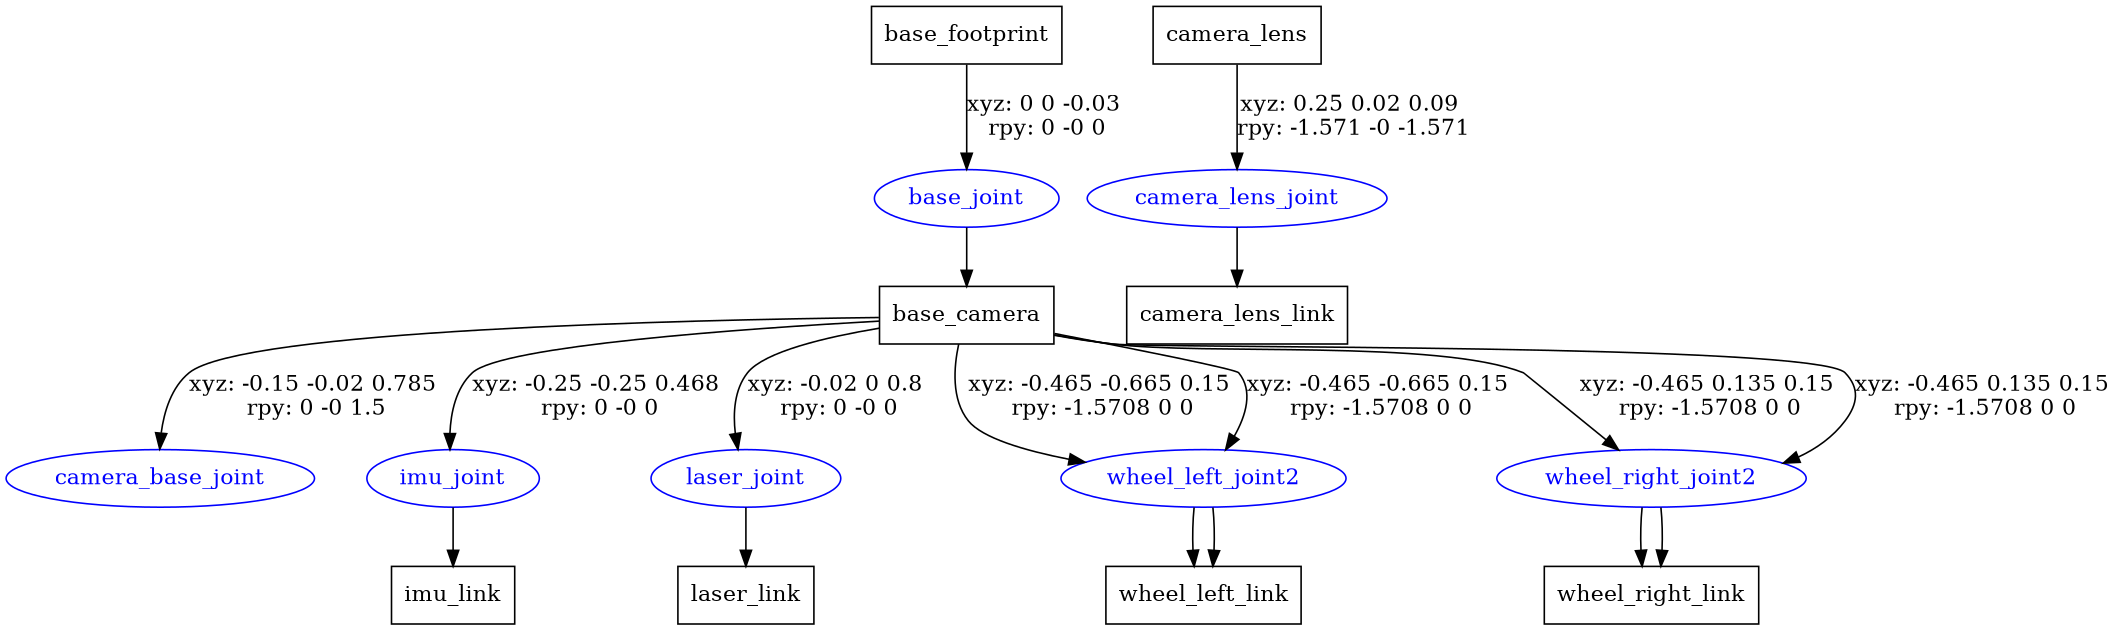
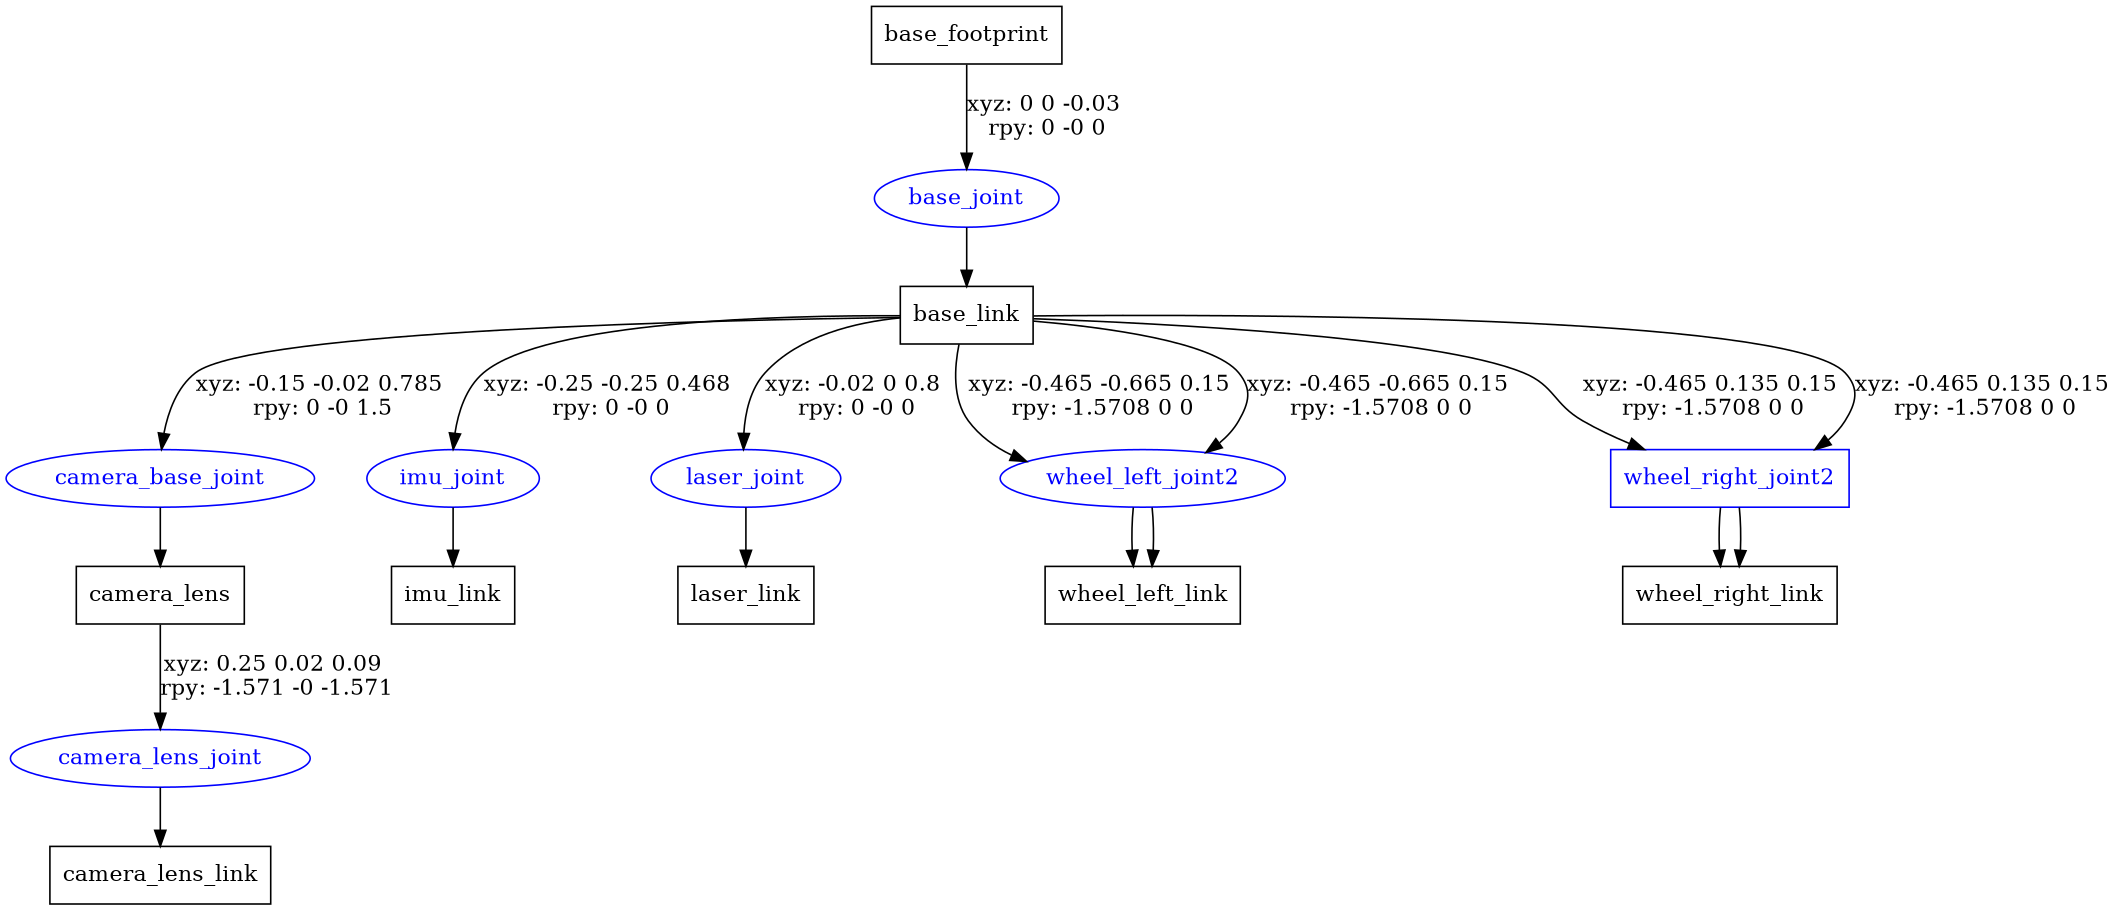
(967, 315) -> (967, 315)
(1652, 478) -> (1730, 478)
none -> (160, 529)
